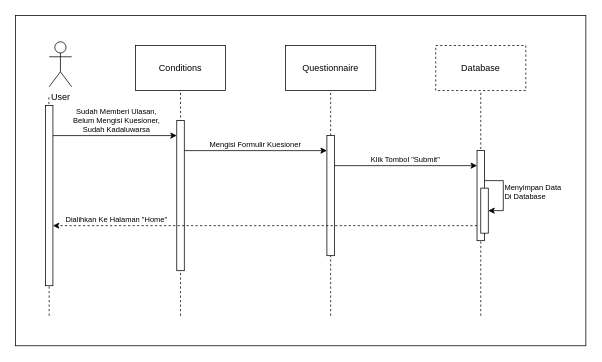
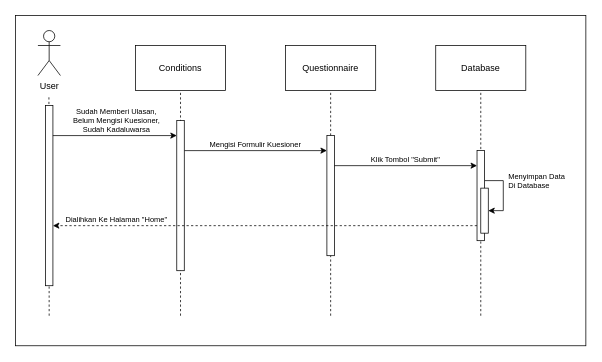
(60, 64) -> (49, 53)
(480, 68) -> (480, 68)
(533, 192) -> (537, 180)
